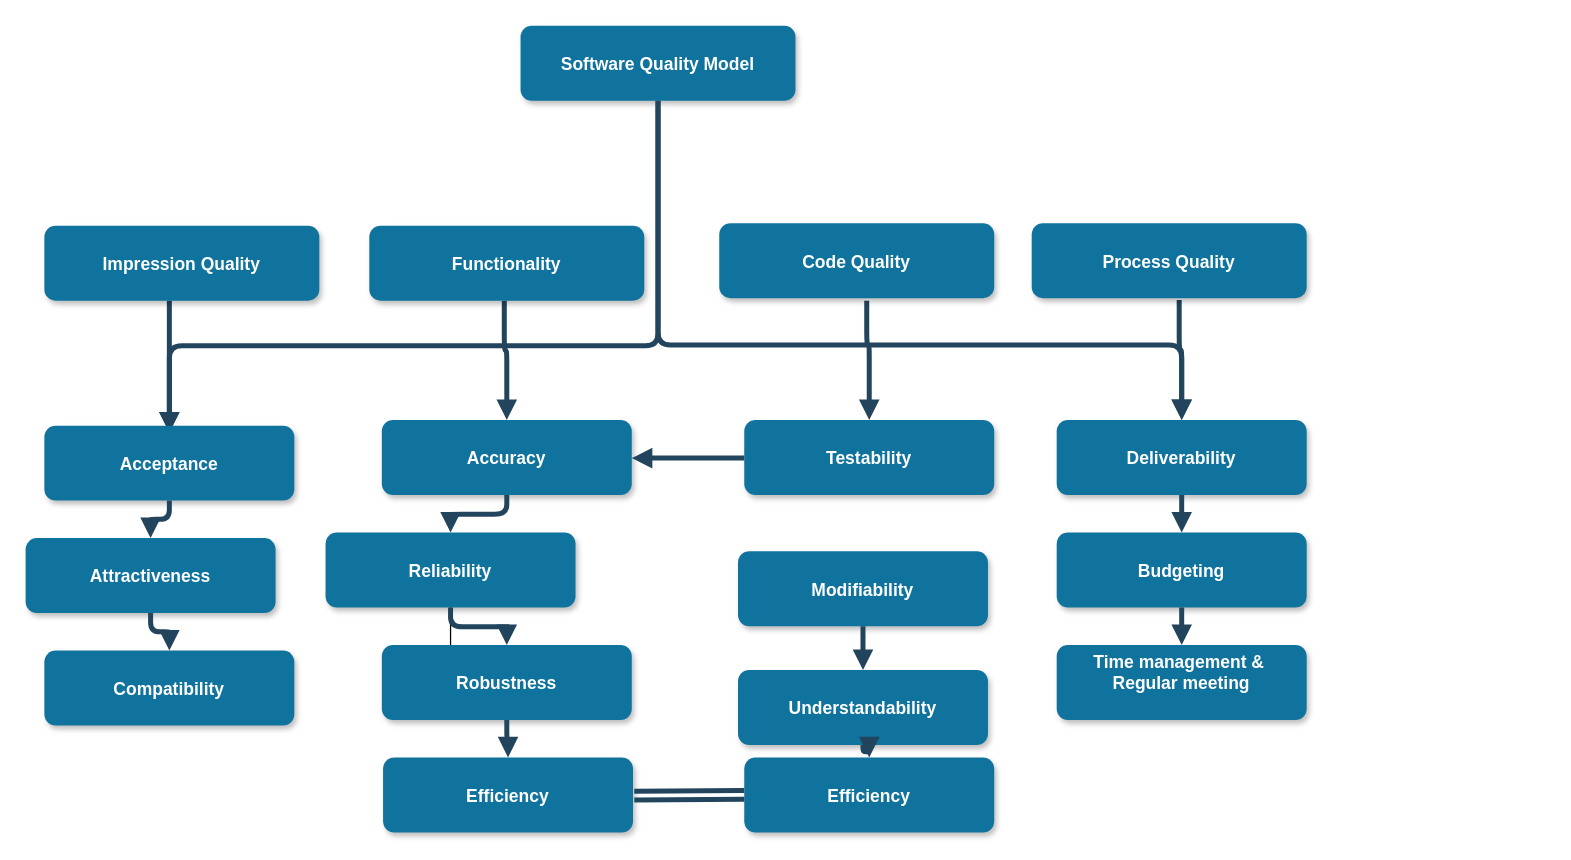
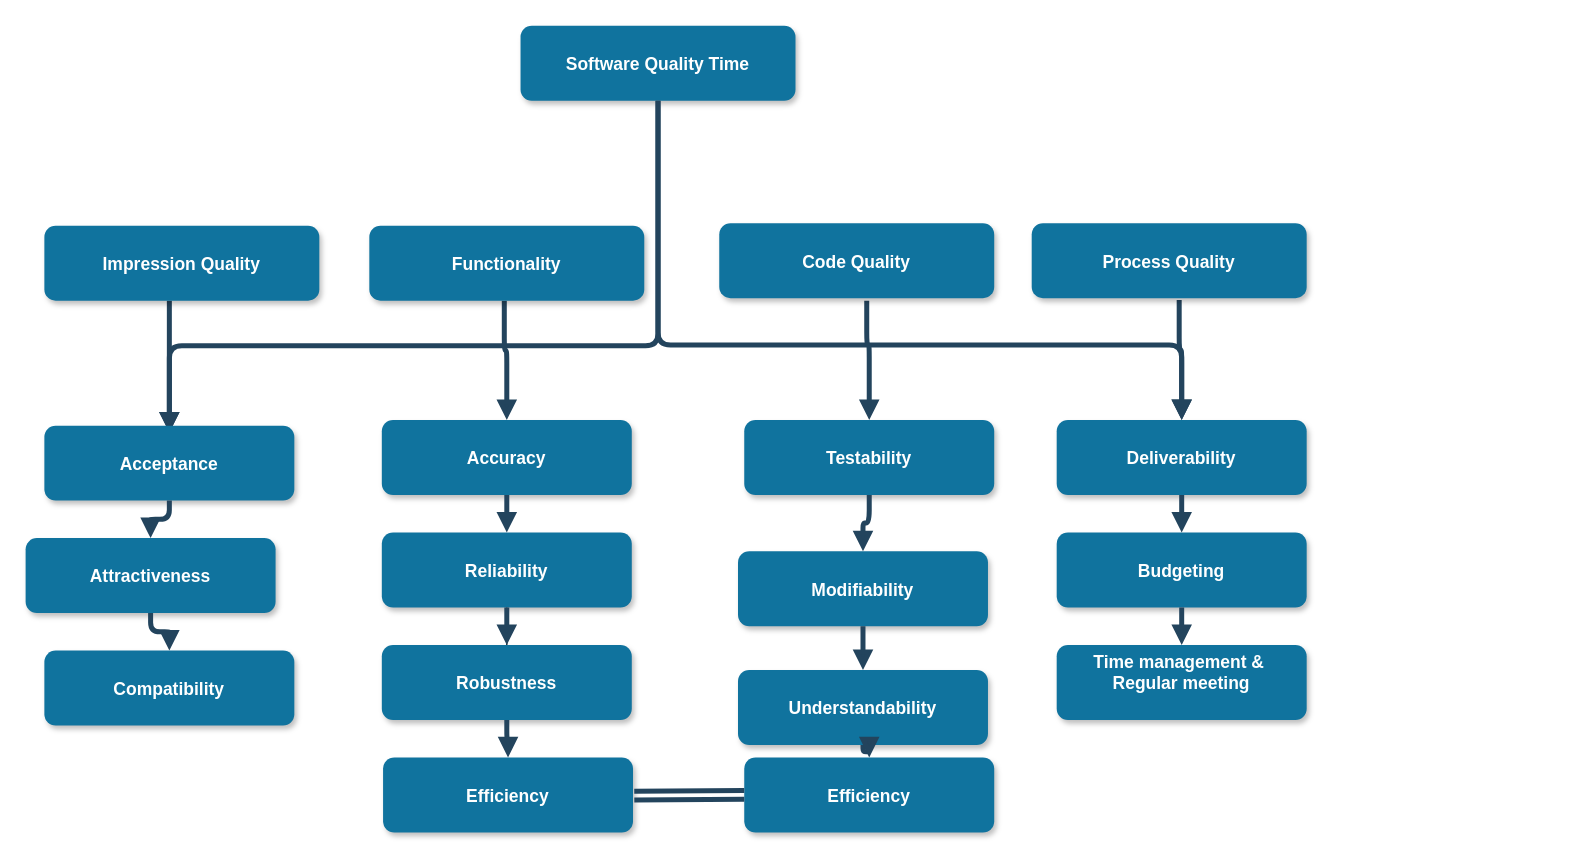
(658, 64) -> (658, 64)
(699, 458) -> (869, 519)
(451, 570) -> (507, 570)
